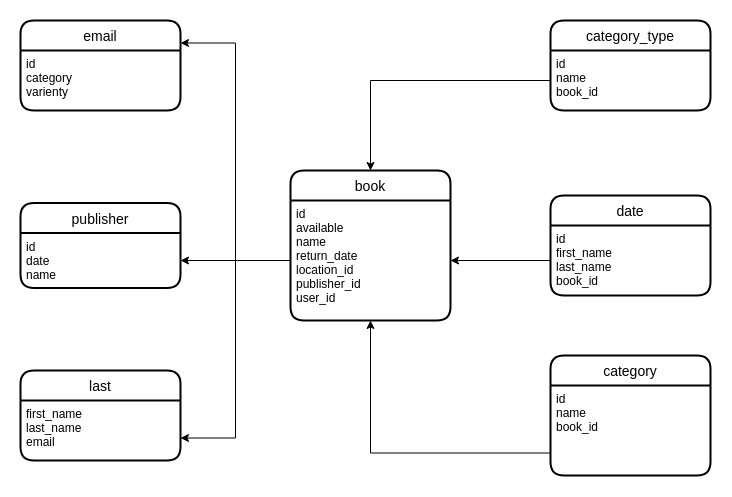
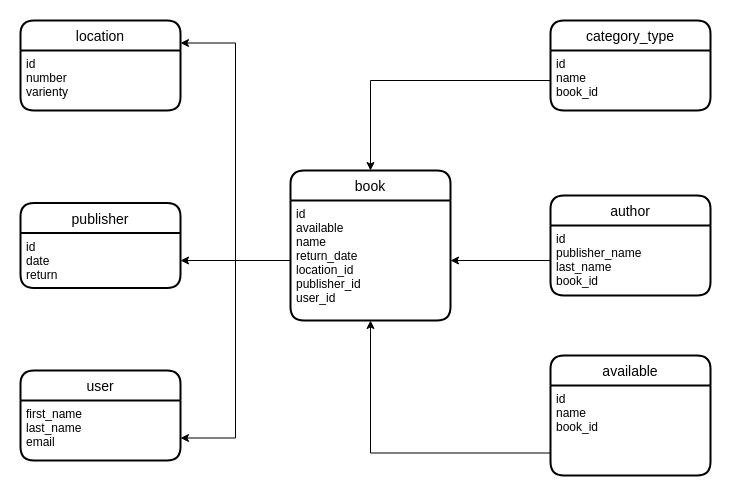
(100, 36) -> (100, 36)
(31, 64) -> (31, 64)
(630, 211) -> (630, 211)
(561, 239) -> (561, 239)
(31, 247) -> (31, 247)
(630, 371) -> (630, 371)
(100, 386) -> (100, 386)
